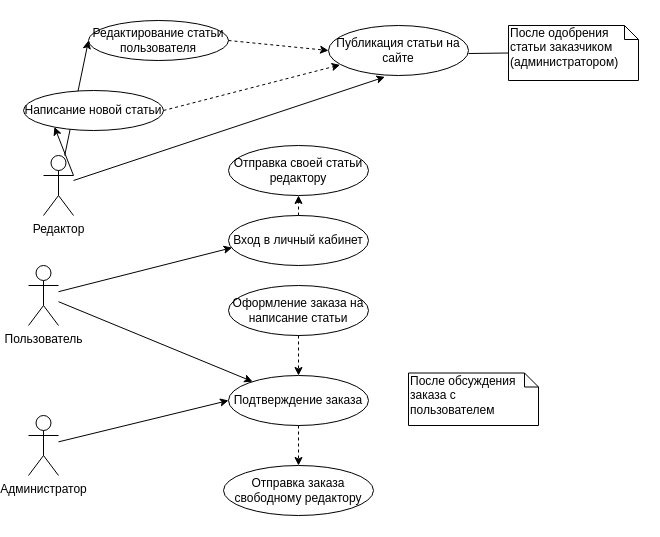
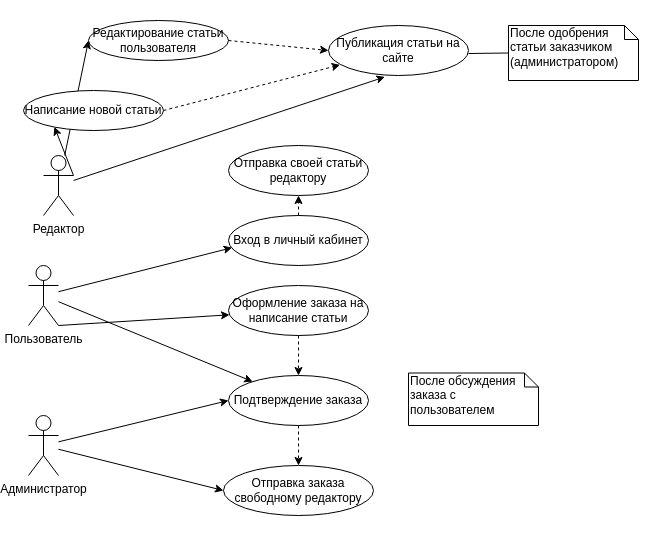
none -> (140, 320)
none -> (137, 469)
